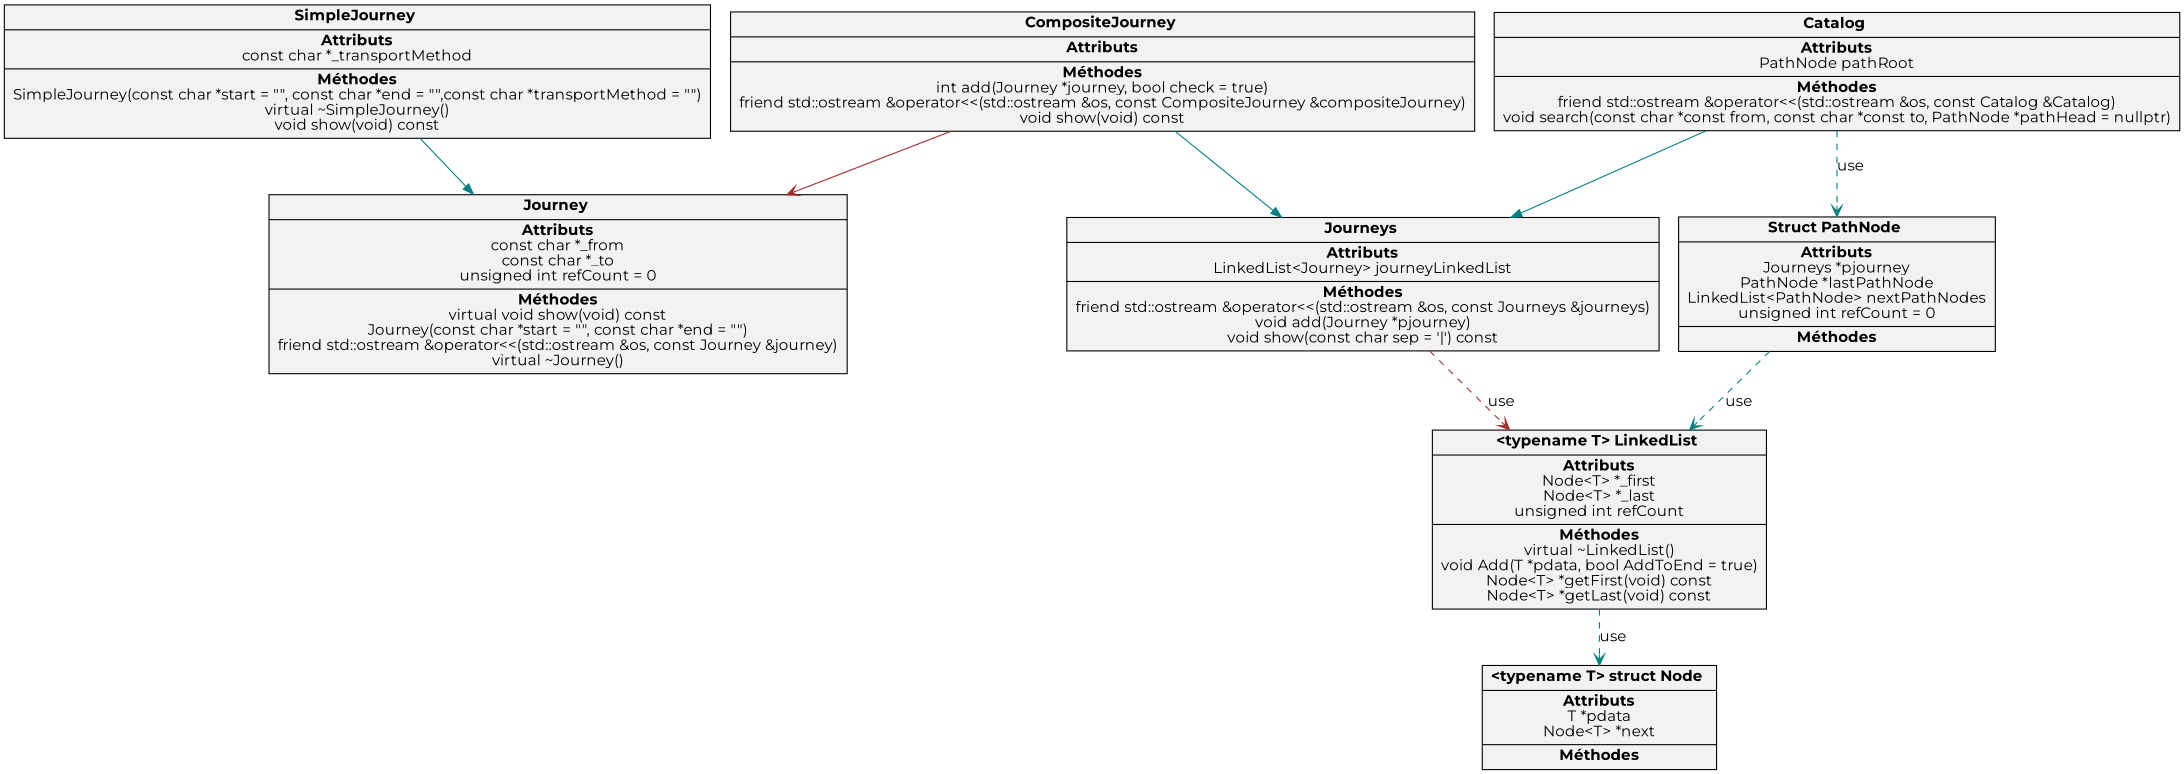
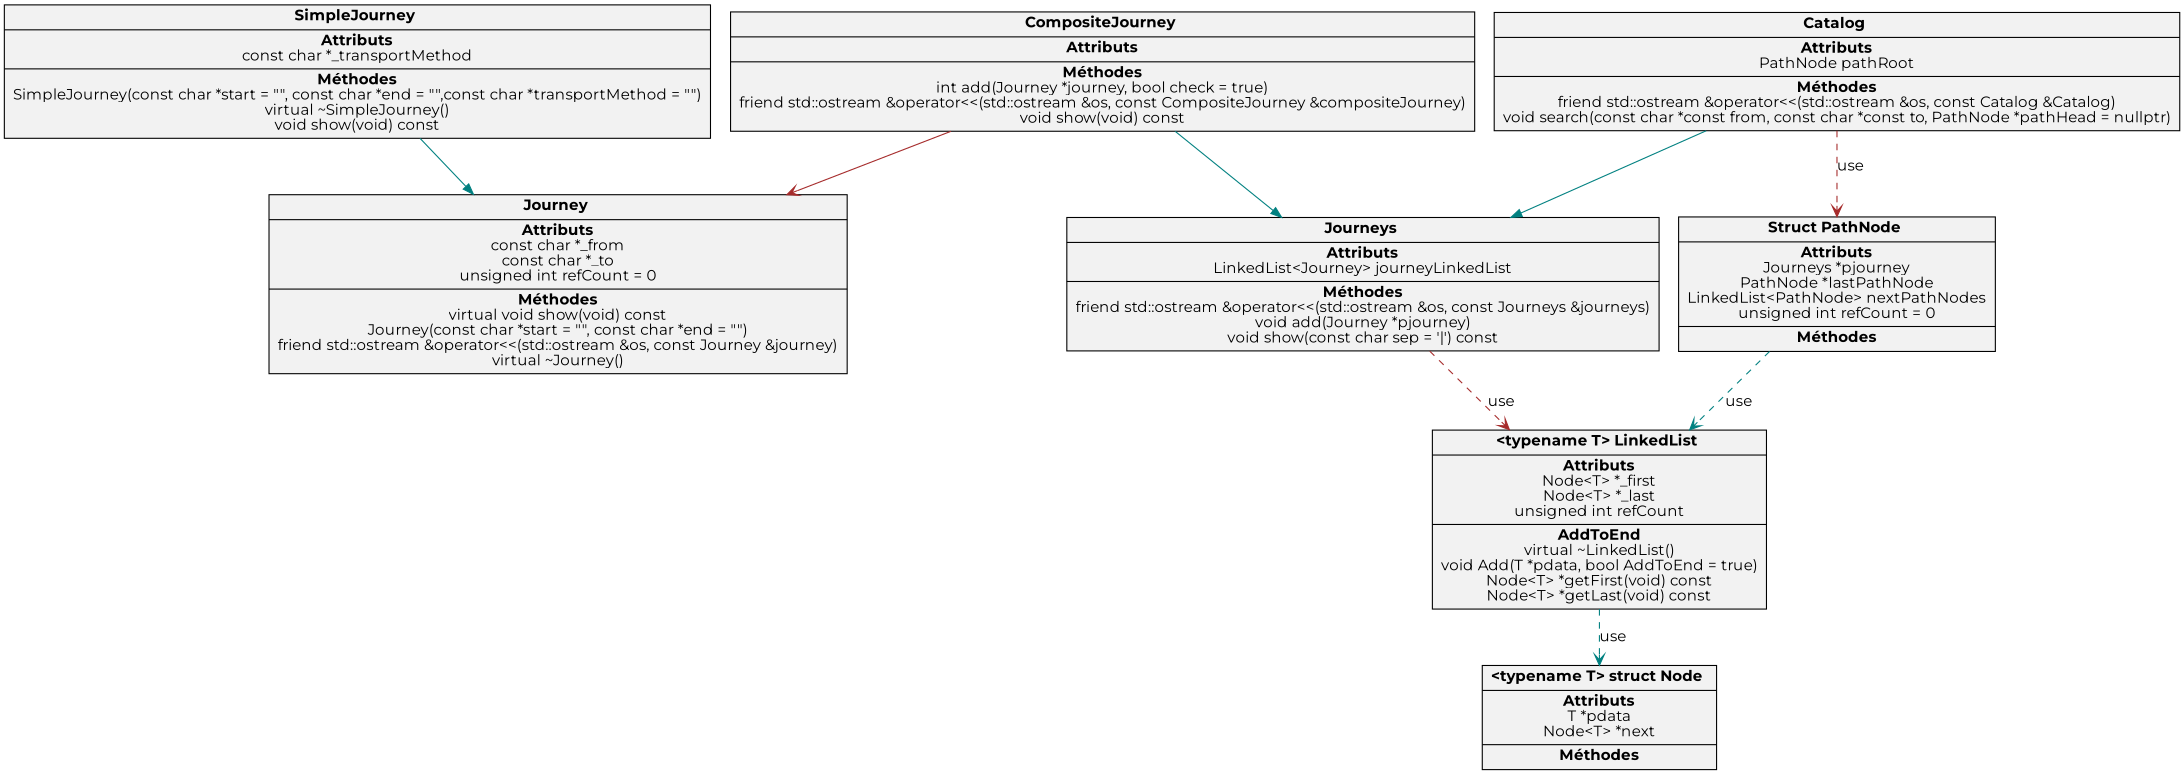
(1837, 168) -> (1837, 168)
(1599, 535) -> (1599, 535)
